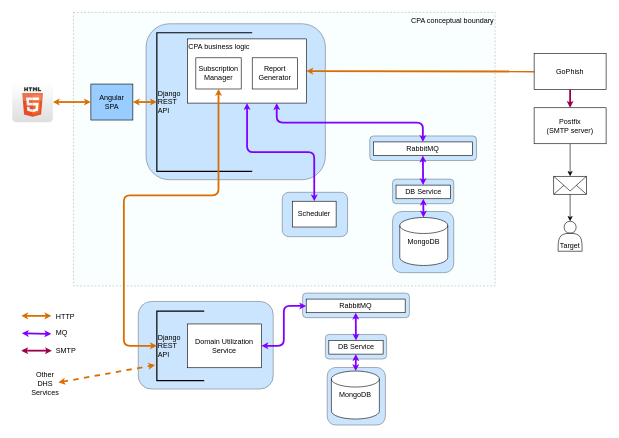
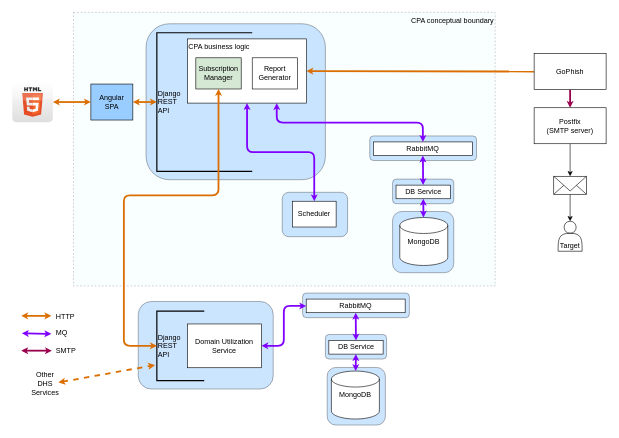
(219, 73) -> (219, 73)
